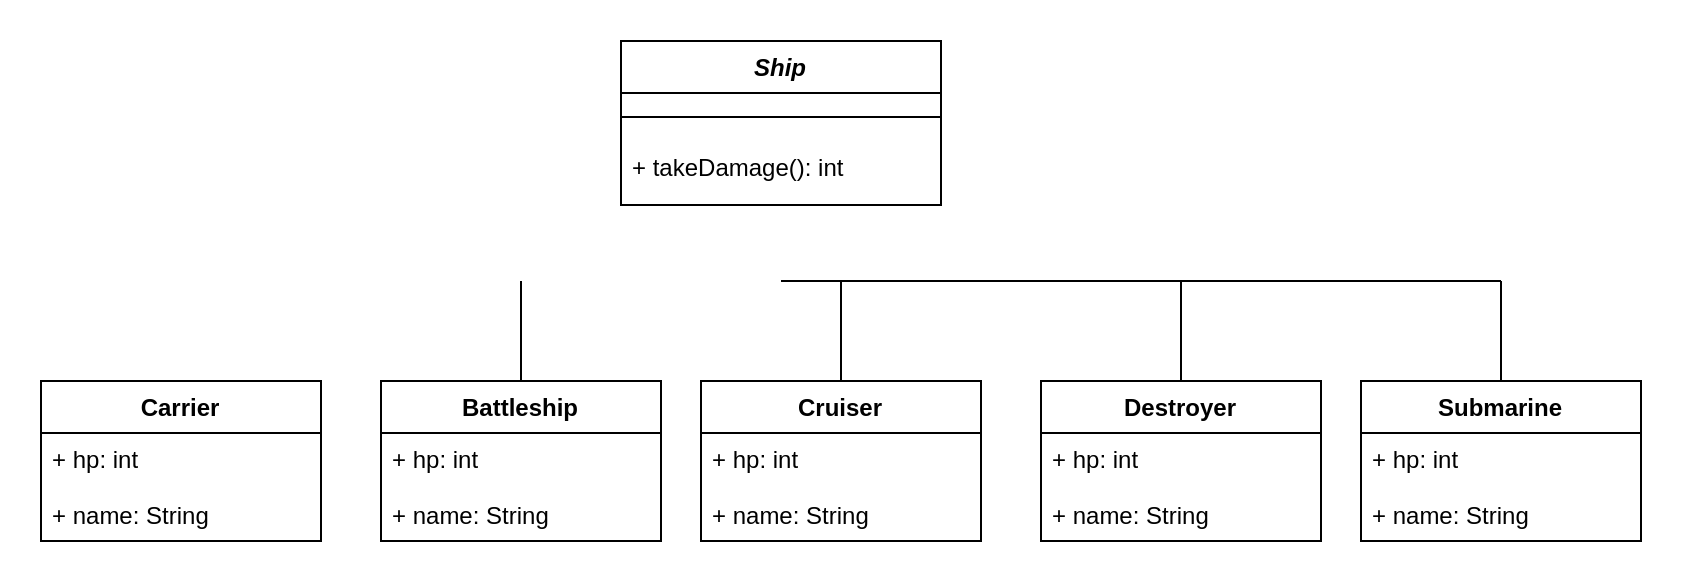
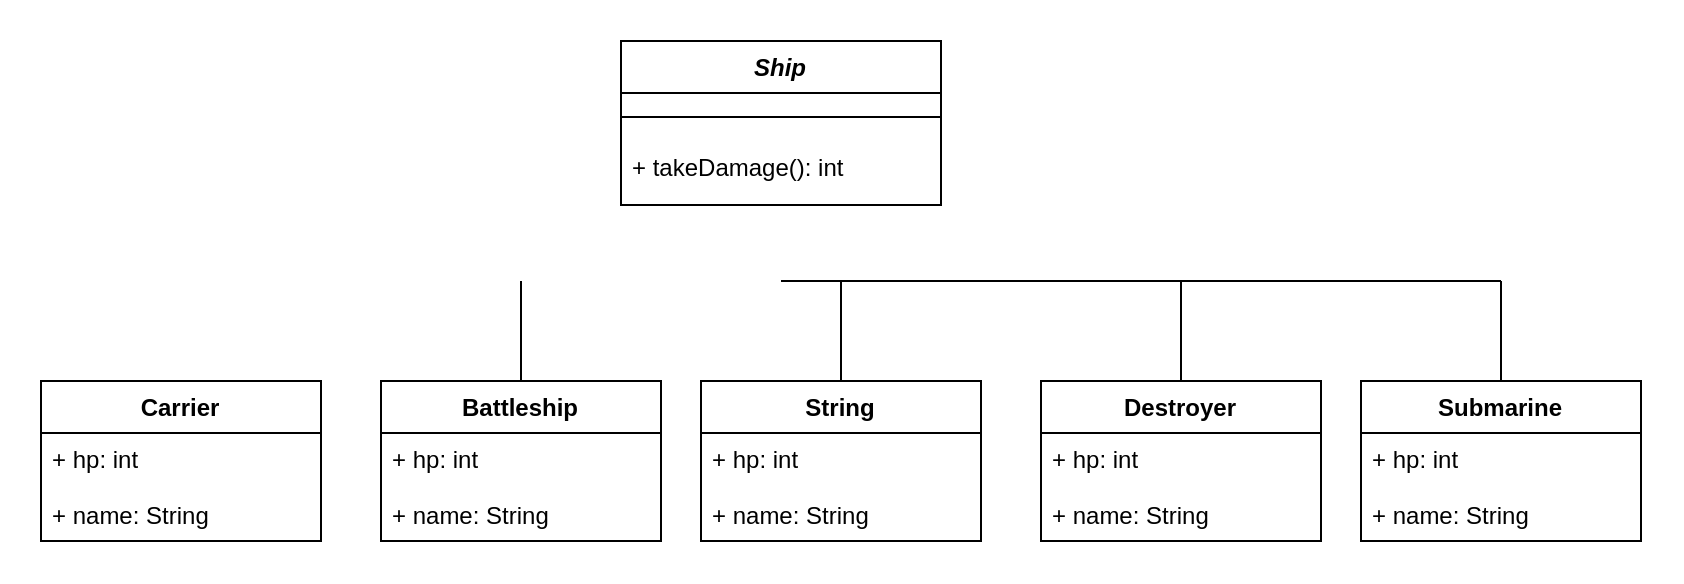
(840, 408) -> (840, 408)
